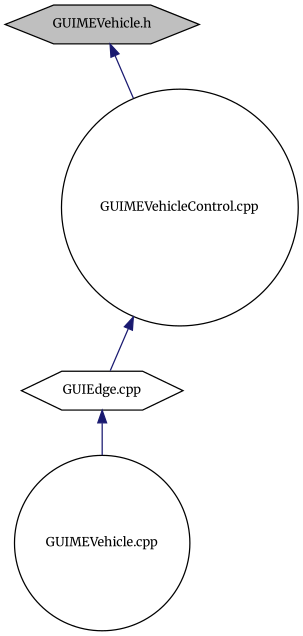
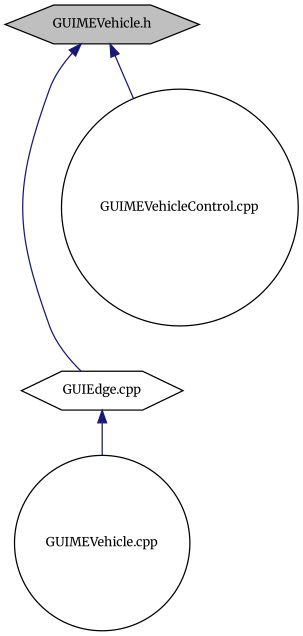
(119, 350) -> (23, 214)
